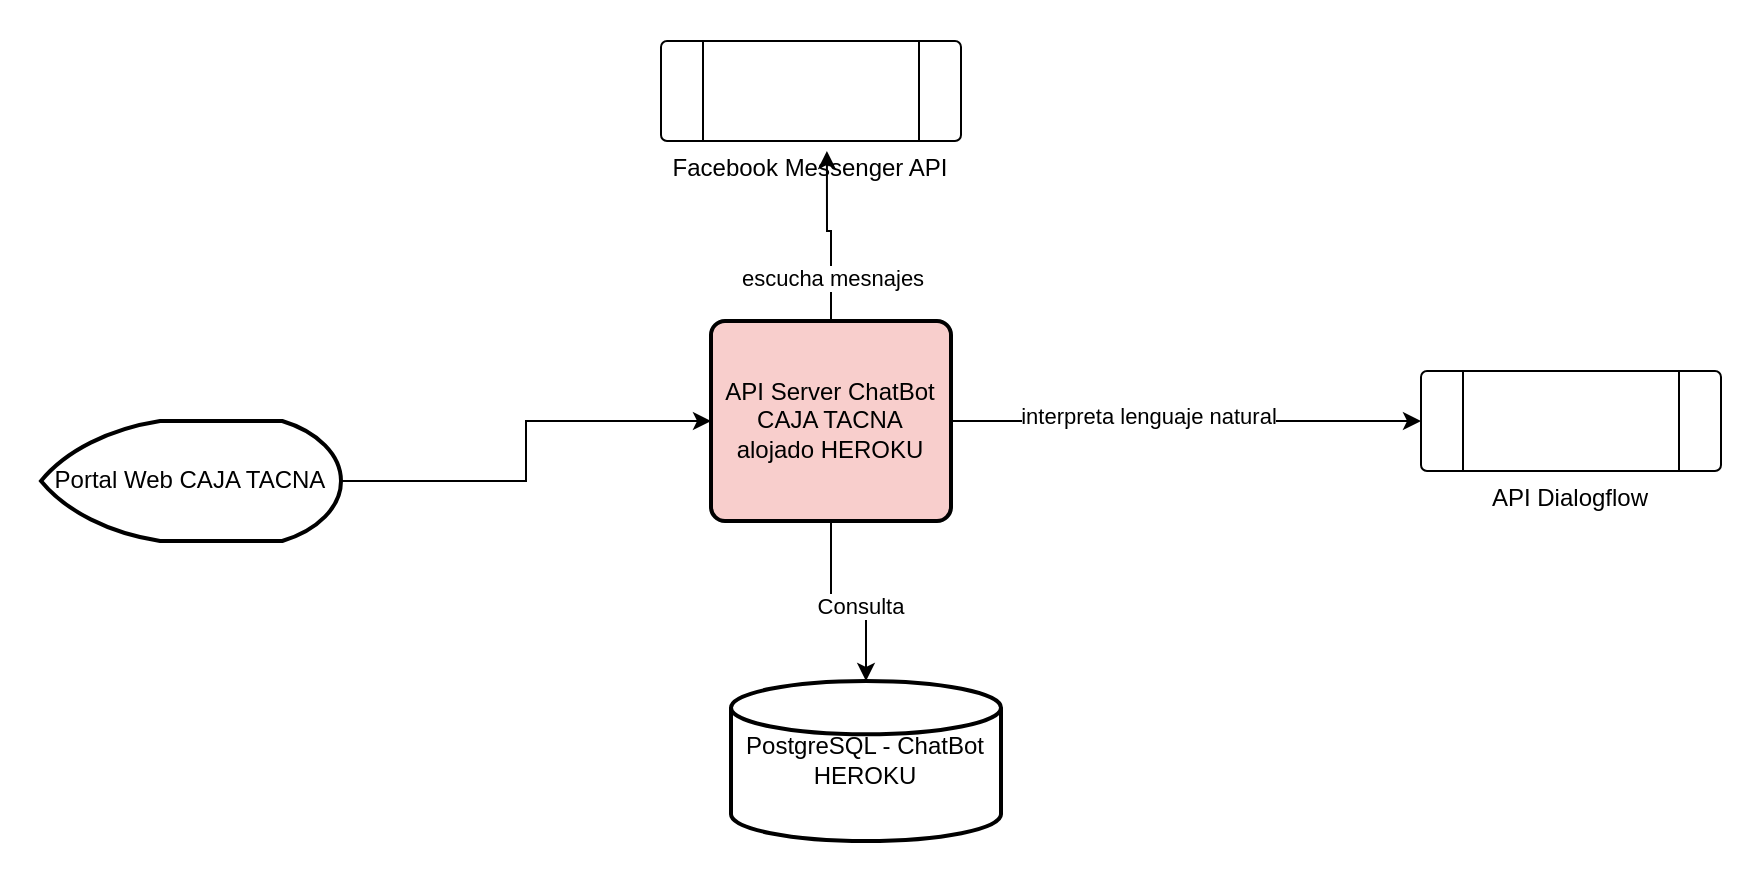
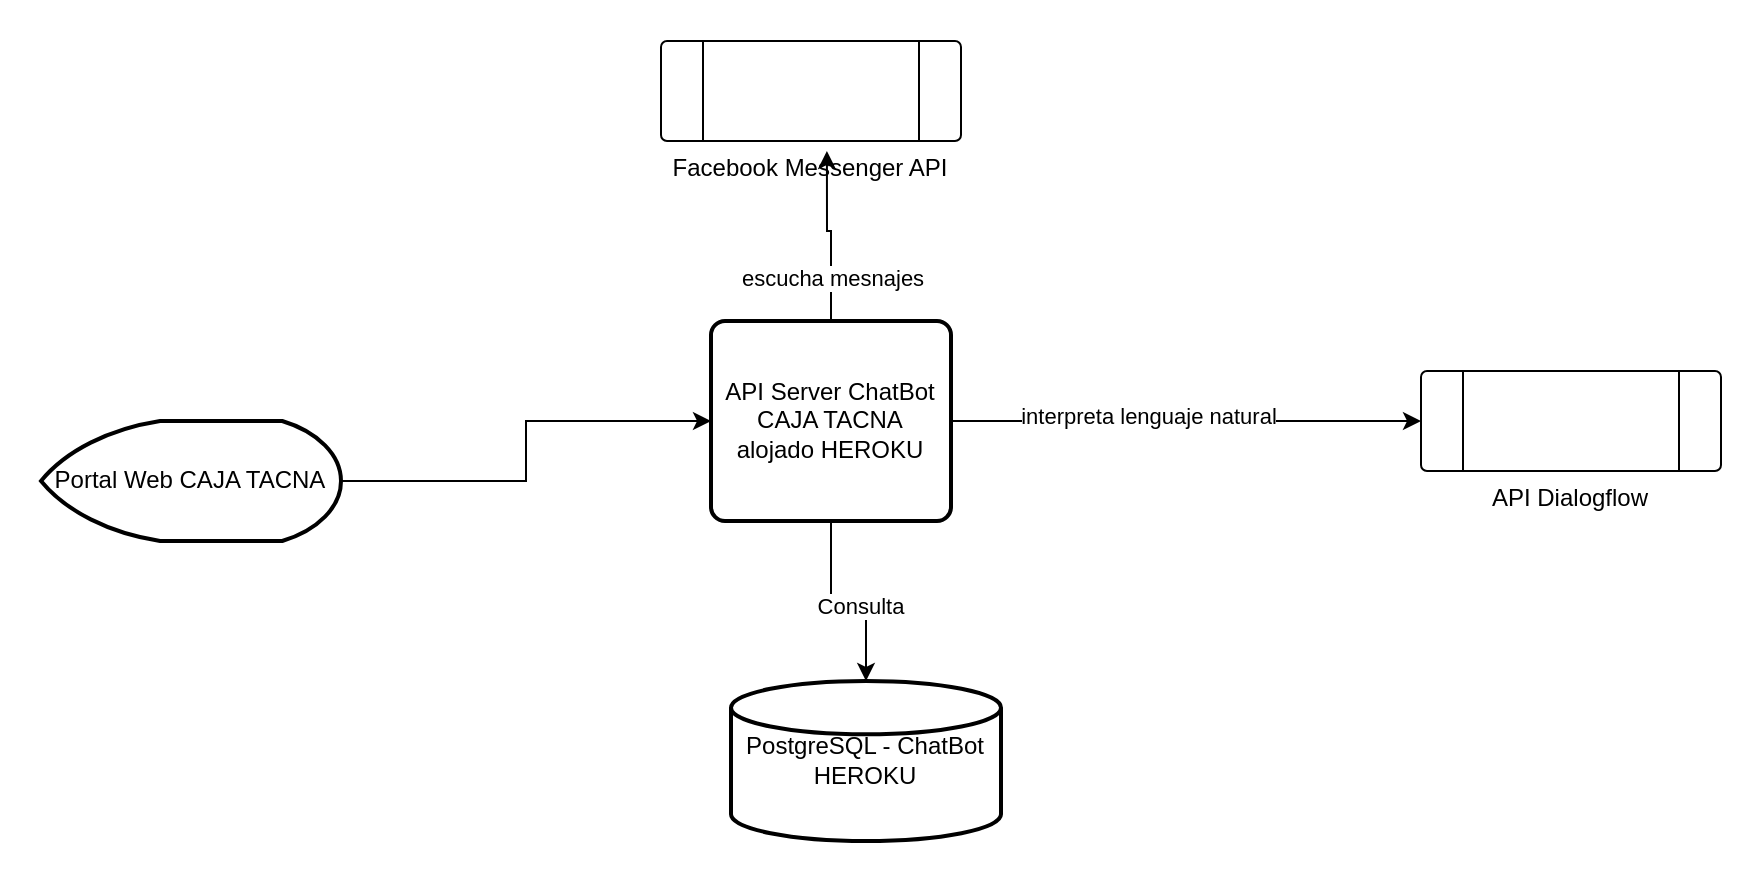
(831, 421) -> (831, 421)
